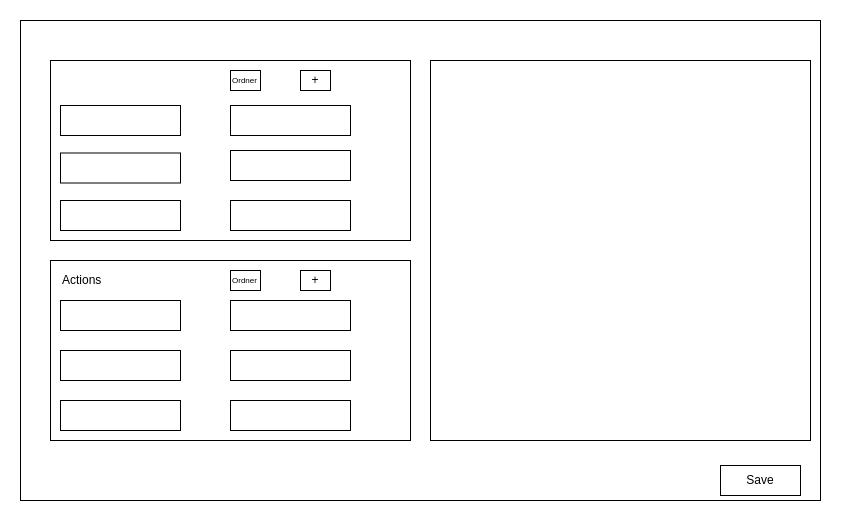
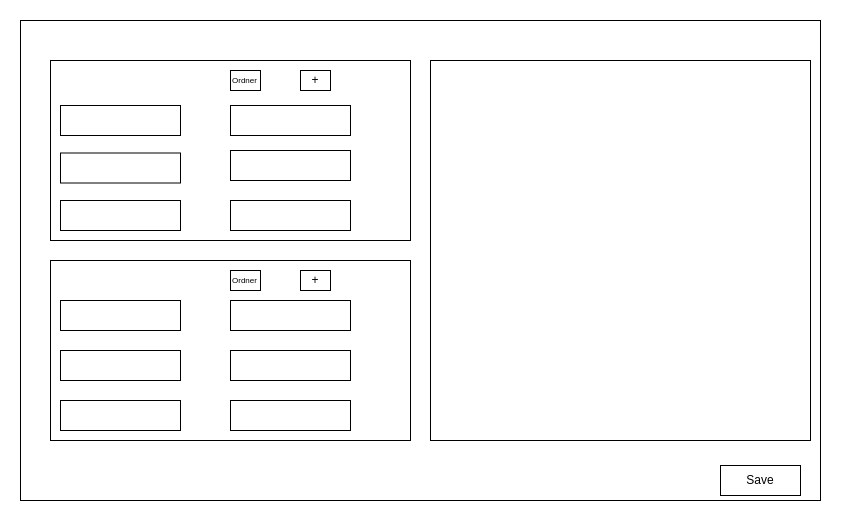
(96, 281) -> none
